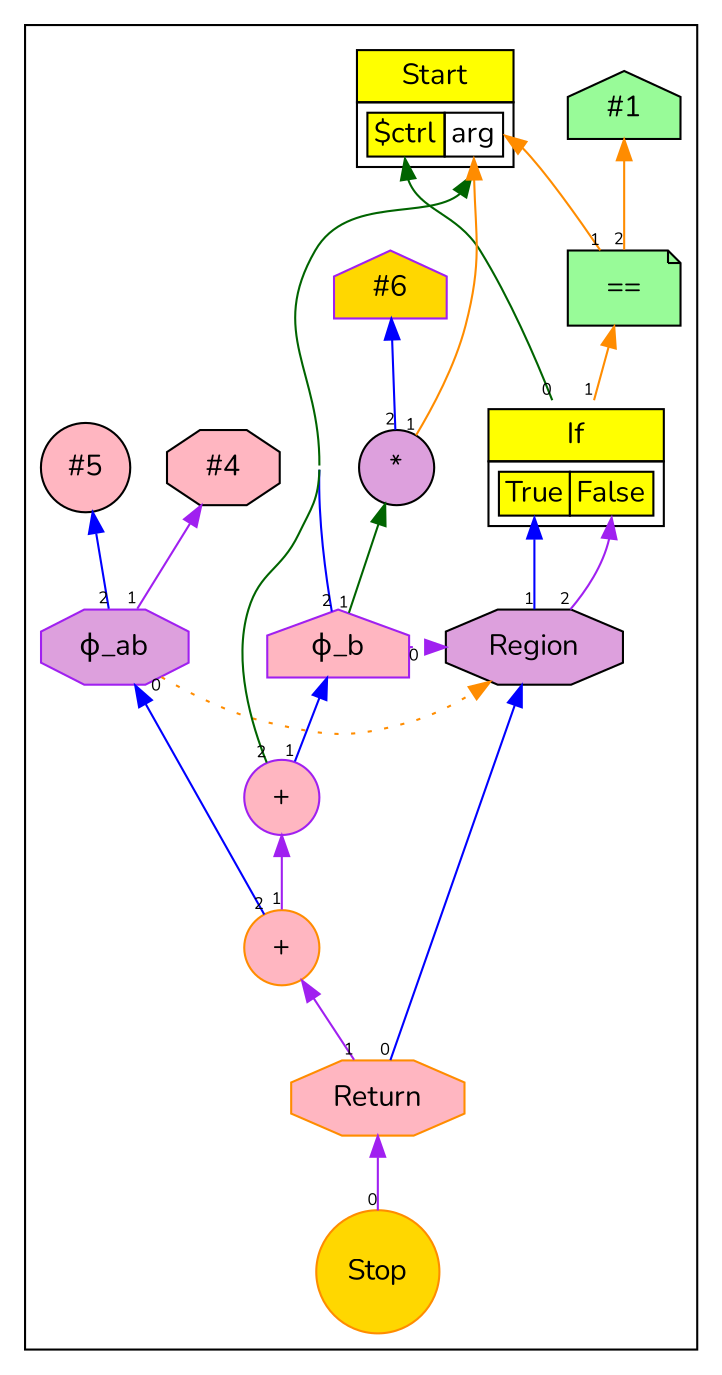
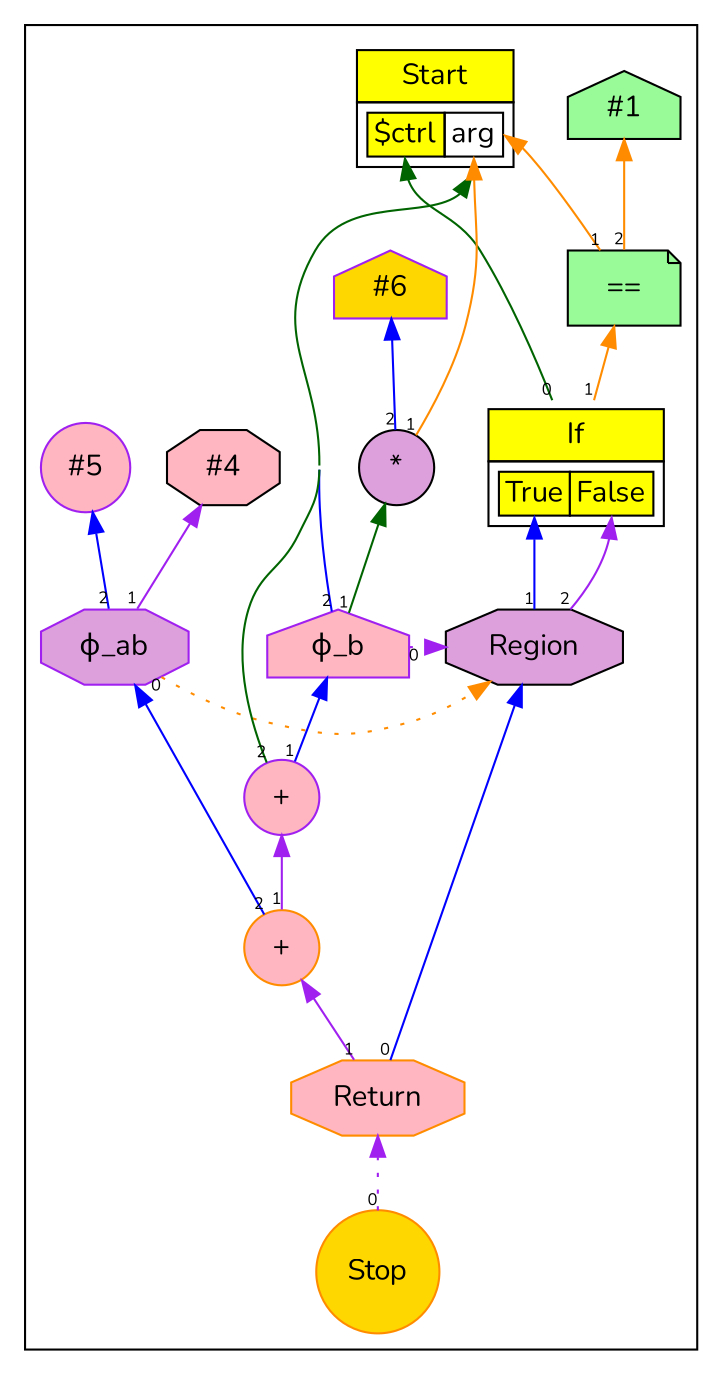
(86, 468) -> (86, 468)
(378, 1184) -> (378, 1184)
